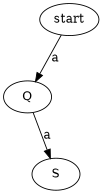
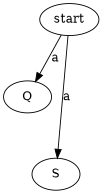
(40, 131) -> (63, 92)
